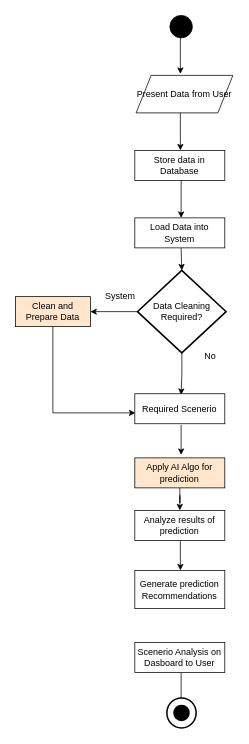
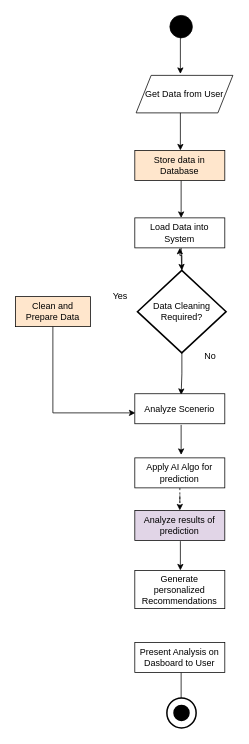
(185, 94) -> (185, 94)
(180, 165) -> (180, 165)
(120, 297) -> (120, 297)
(116, 312) -> (182, 268)
(180, 409) -> (180, 409)
(180, 473) -> (180, 473)
(180, 503) -> (180, 503)
(180, 525) -> (180, 525)
(180, 590) -> (180, 590)
(180, 657) -> (180, 657)
